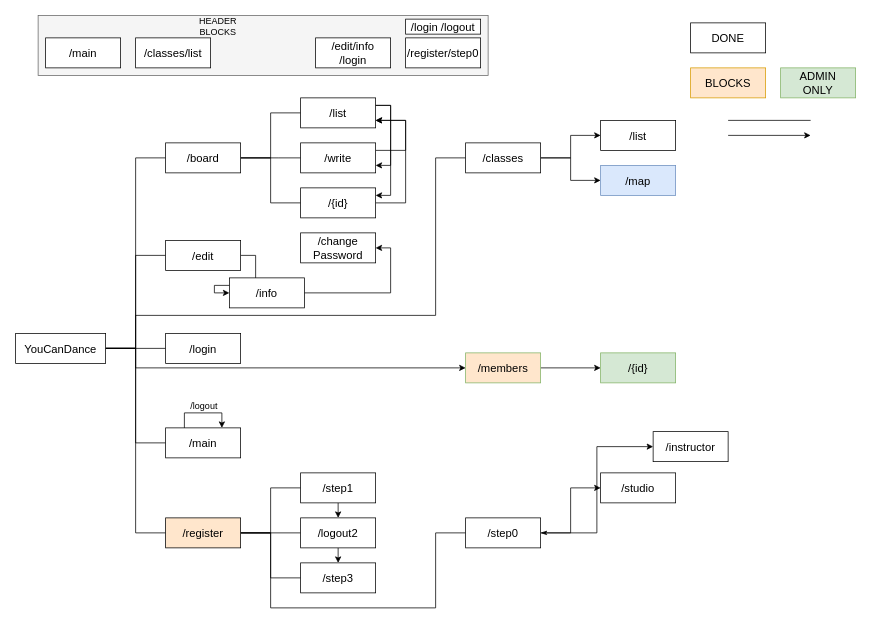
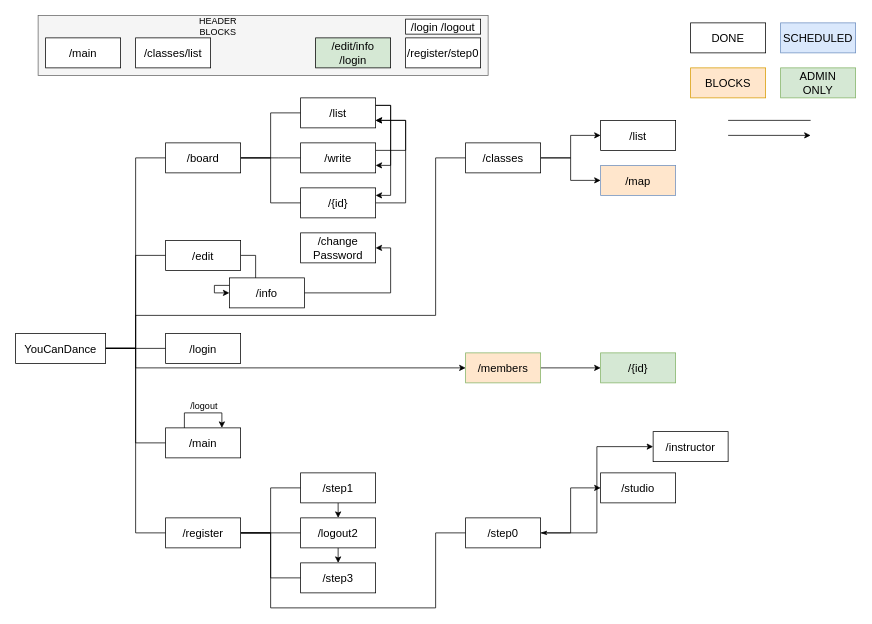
none -> (818, 38)
(353, 53) -> (353, 53)
(638, 180) -> (638, 180)
(203, 533) -> (203, 533)
